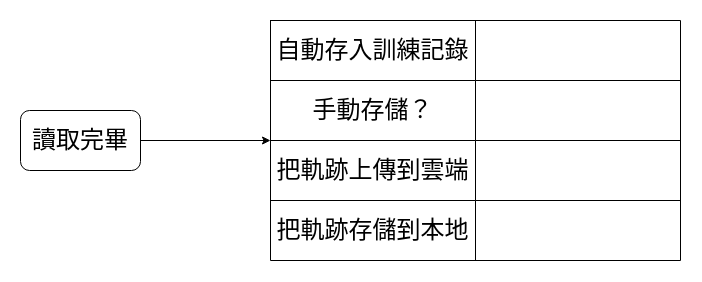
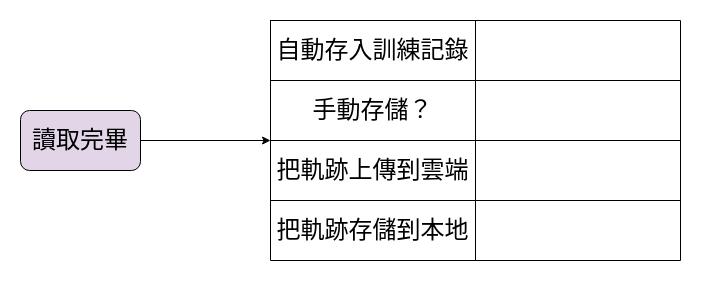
(81, 141) -> (81, 141)
